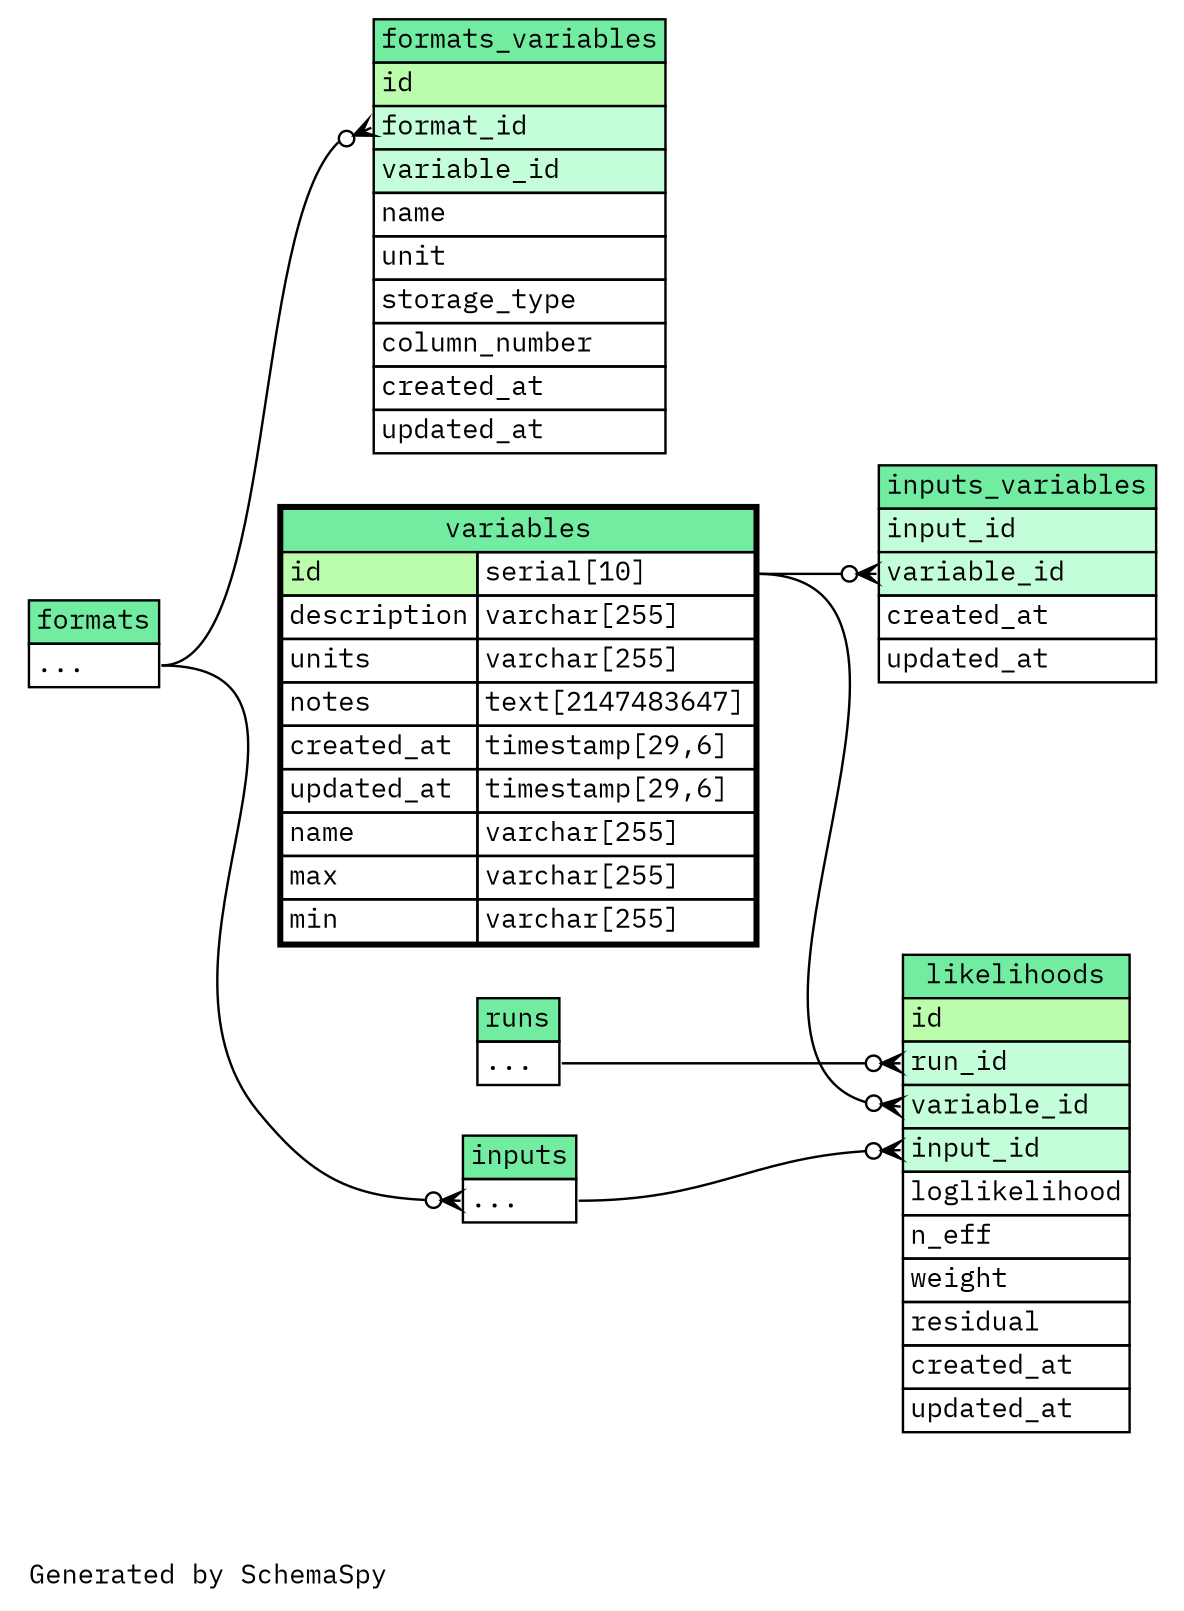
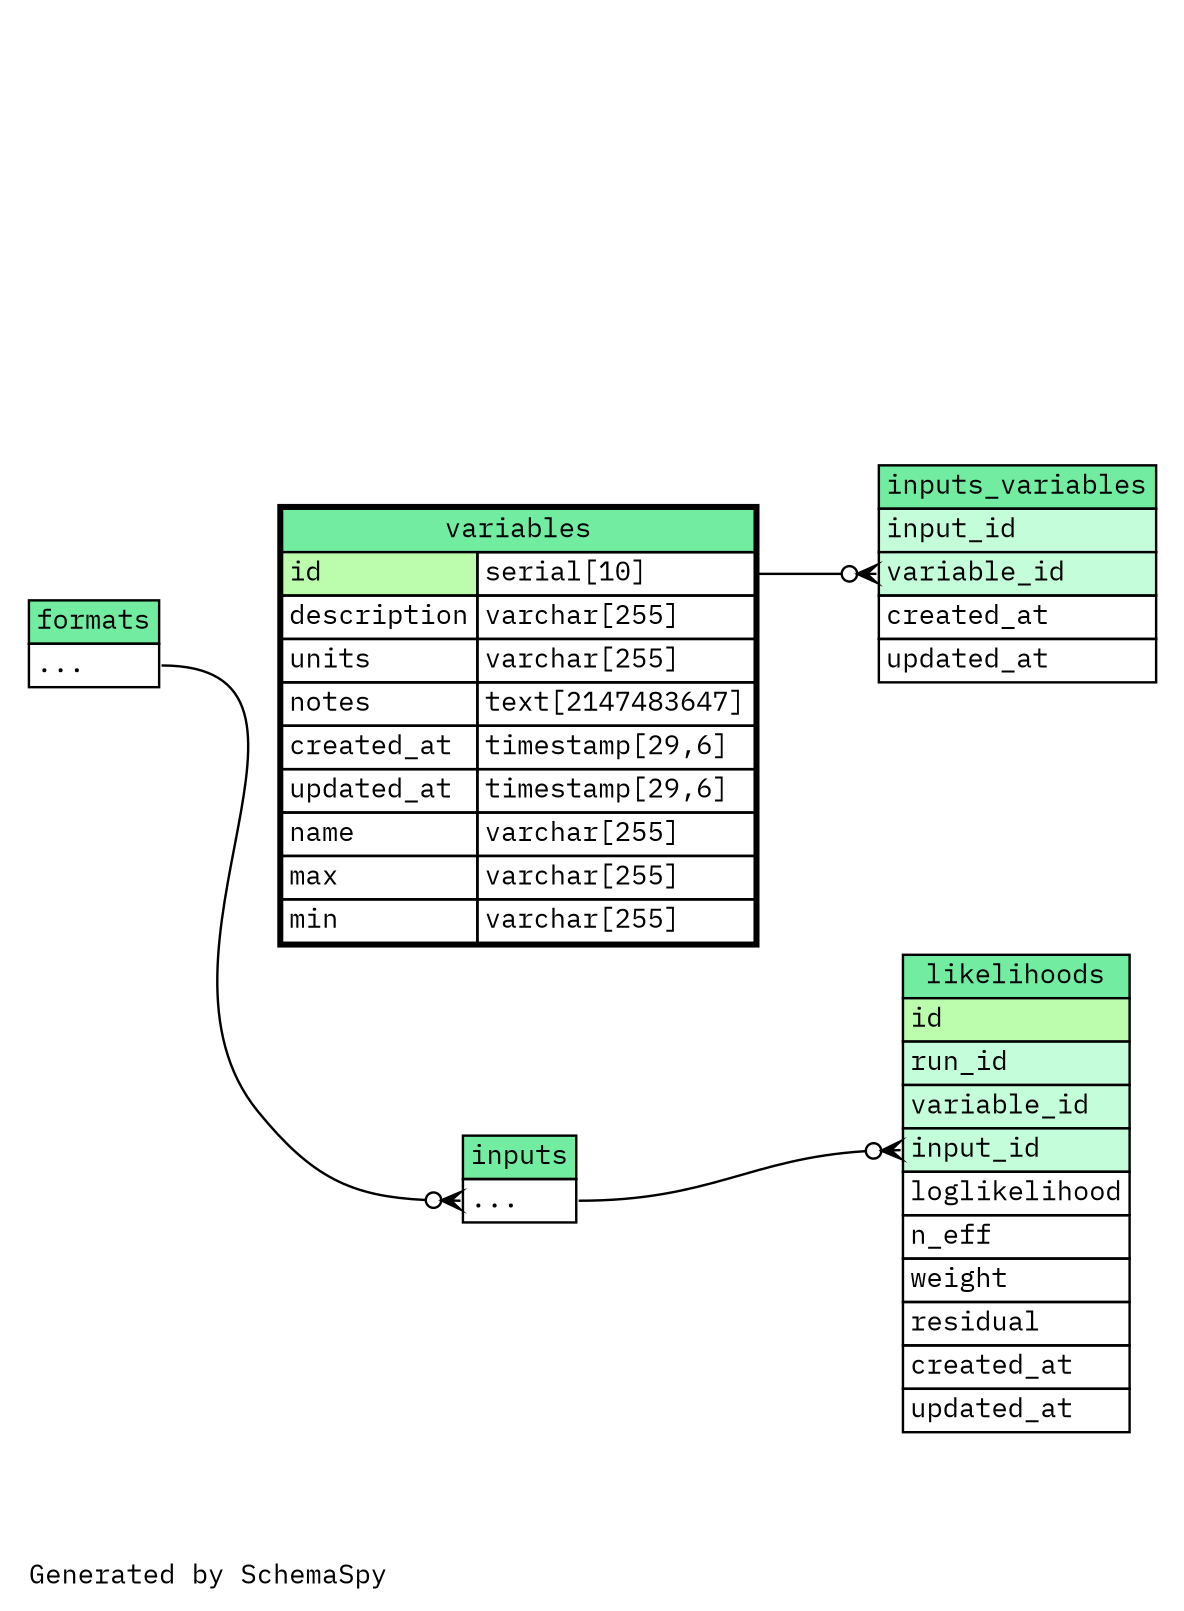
(518, 236) -> none
(832, 823) -> none
(518, 1042) -> none
